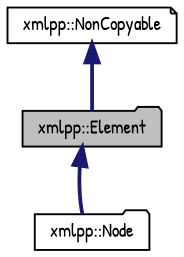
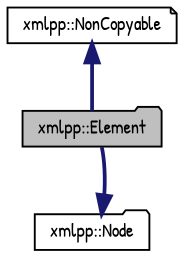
(80, 190) -> (105, 171)
